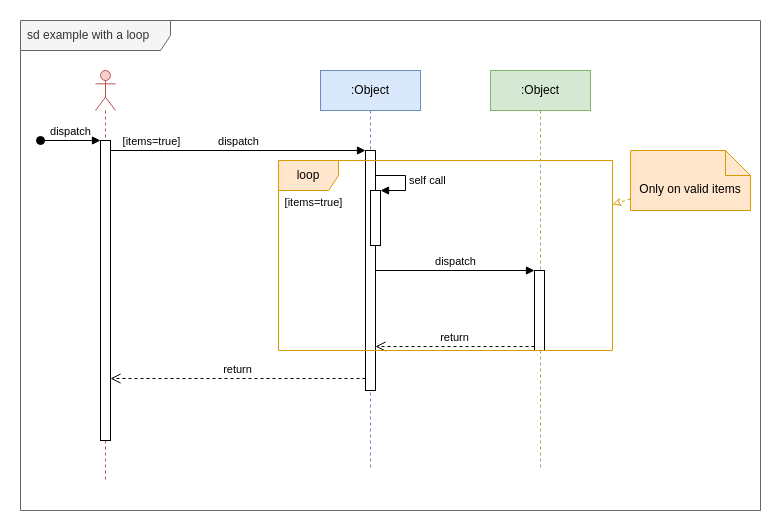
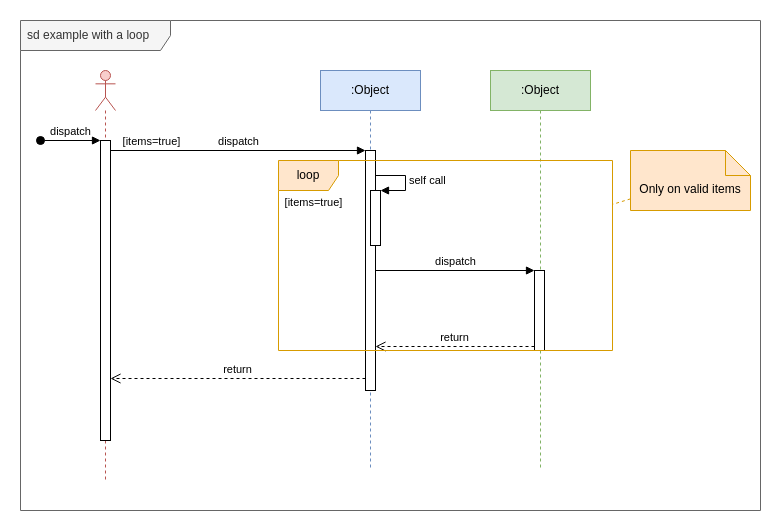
(621, 202) -> (618, 203)
